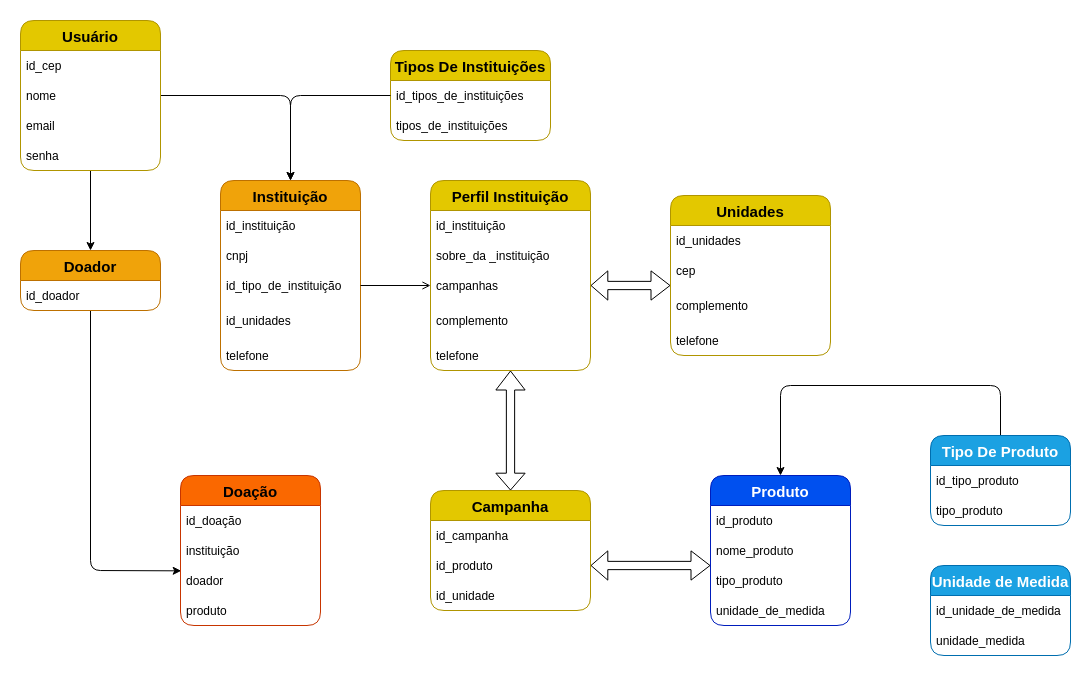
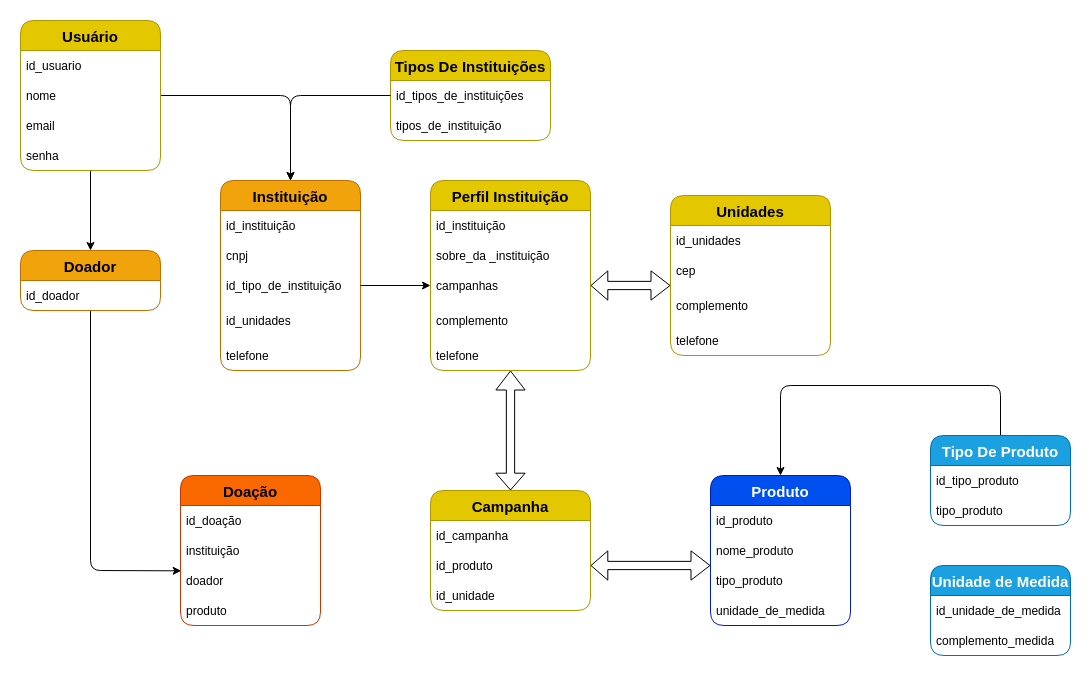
(45, 66) -> (56, 66)
(460, 126) -> (457, 126)
(423, 286) -> (422, 286)
(980, 641) -> (993, 641)
